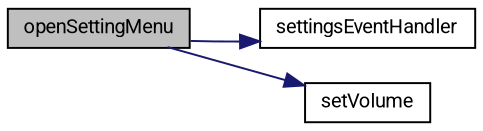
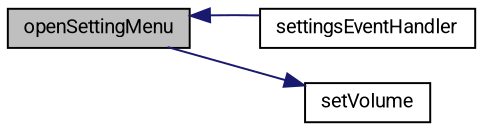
(215, 41) -> (235, 15)
